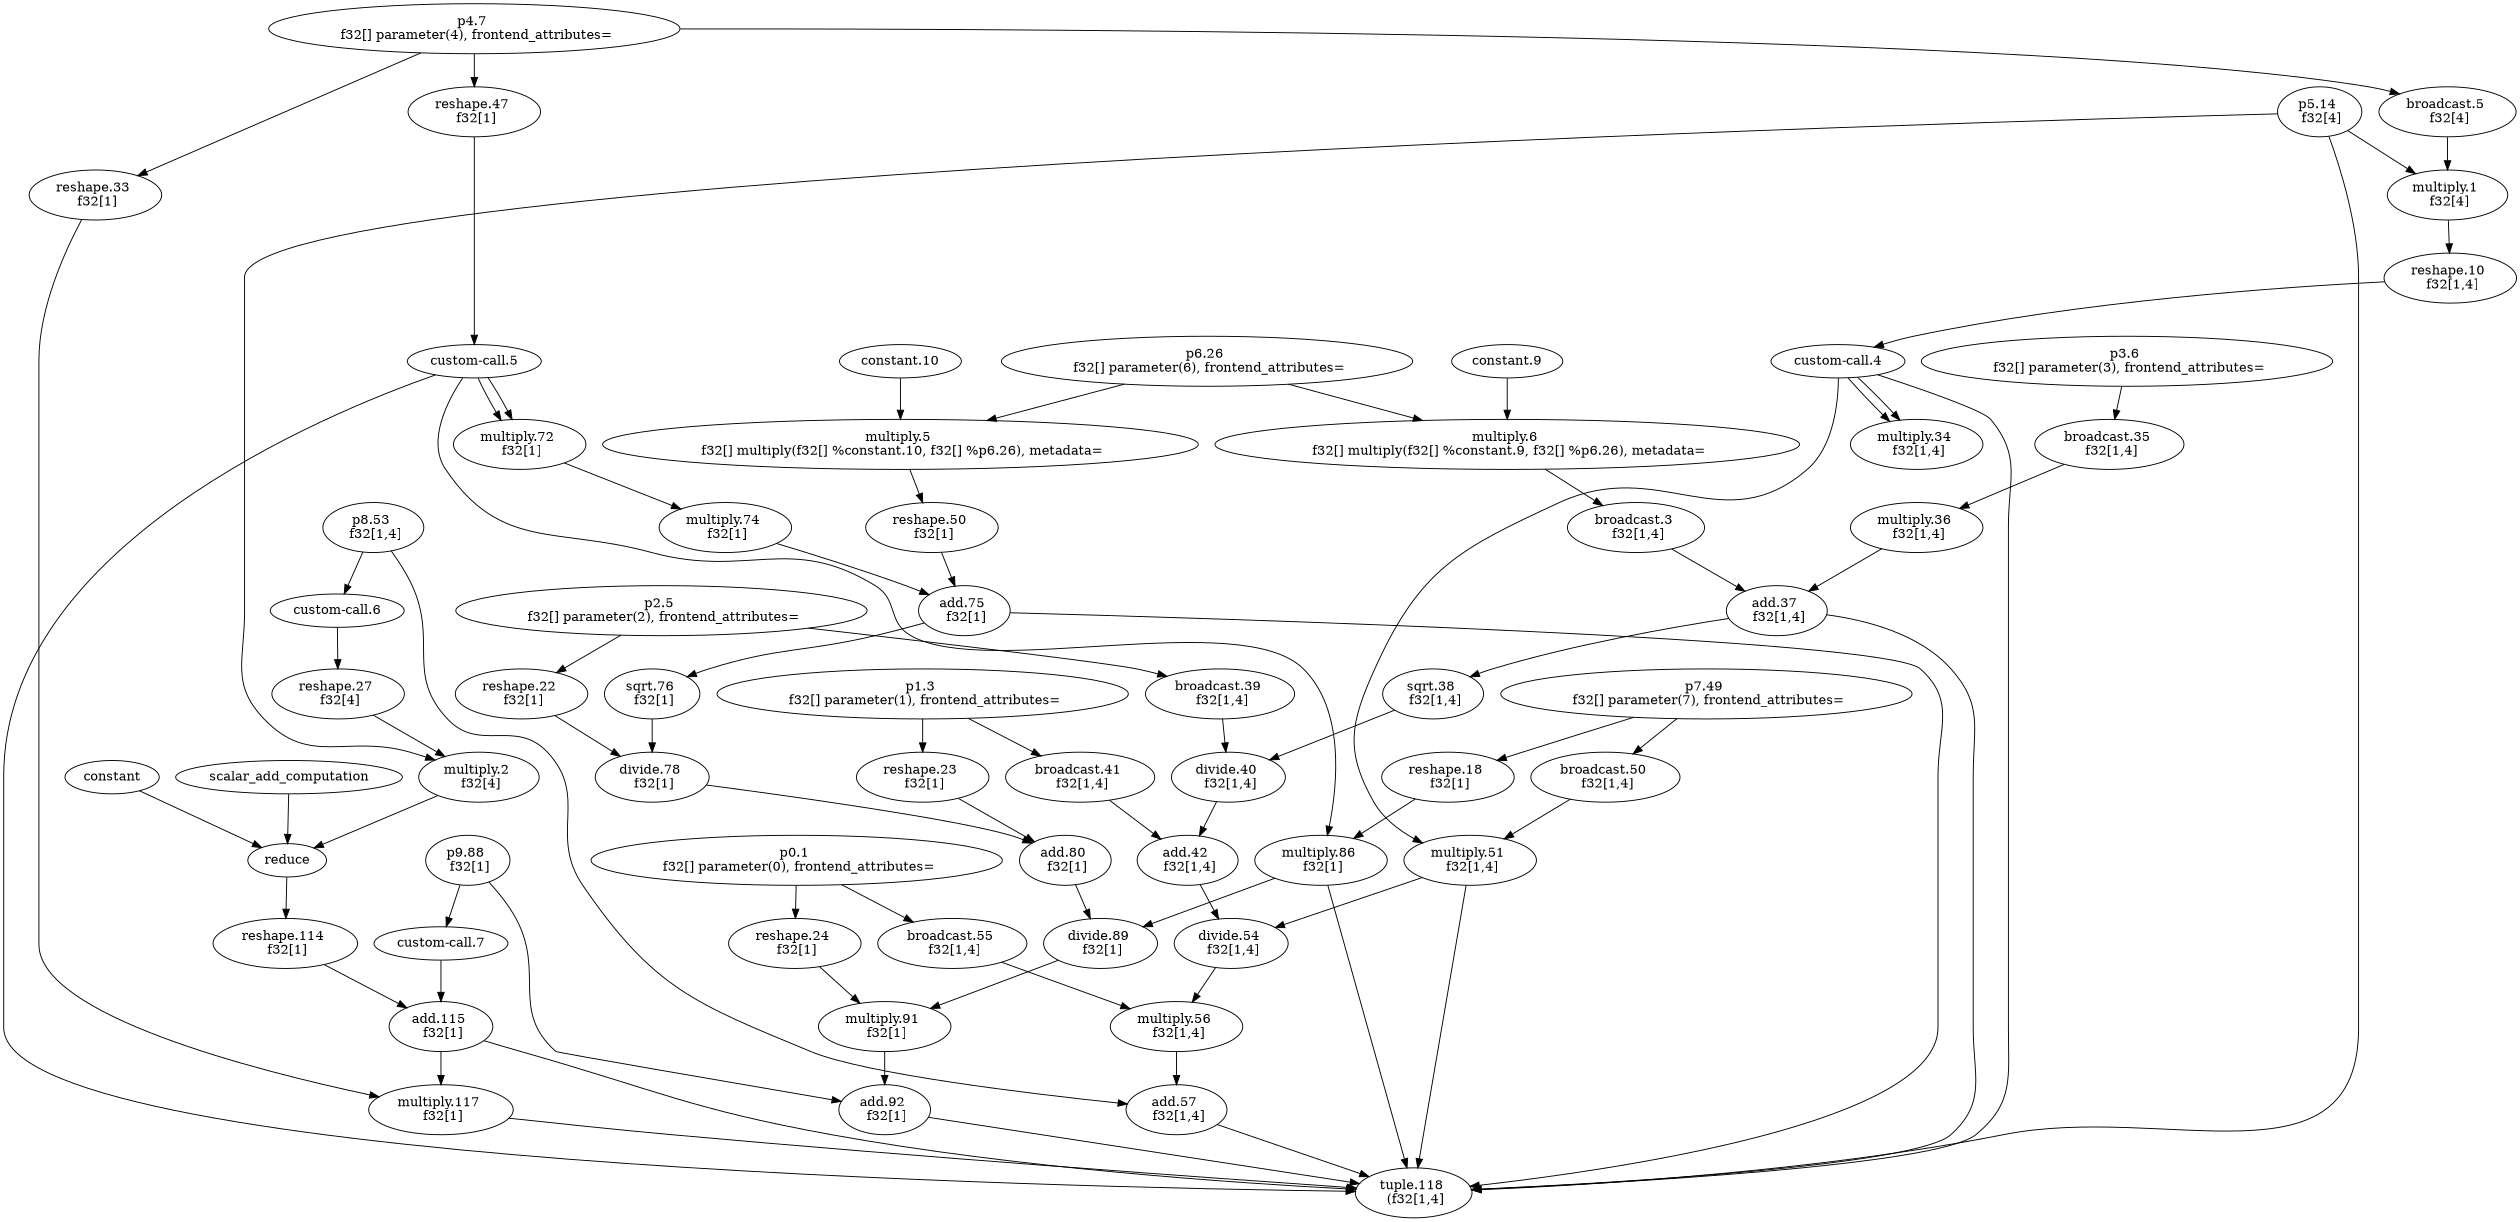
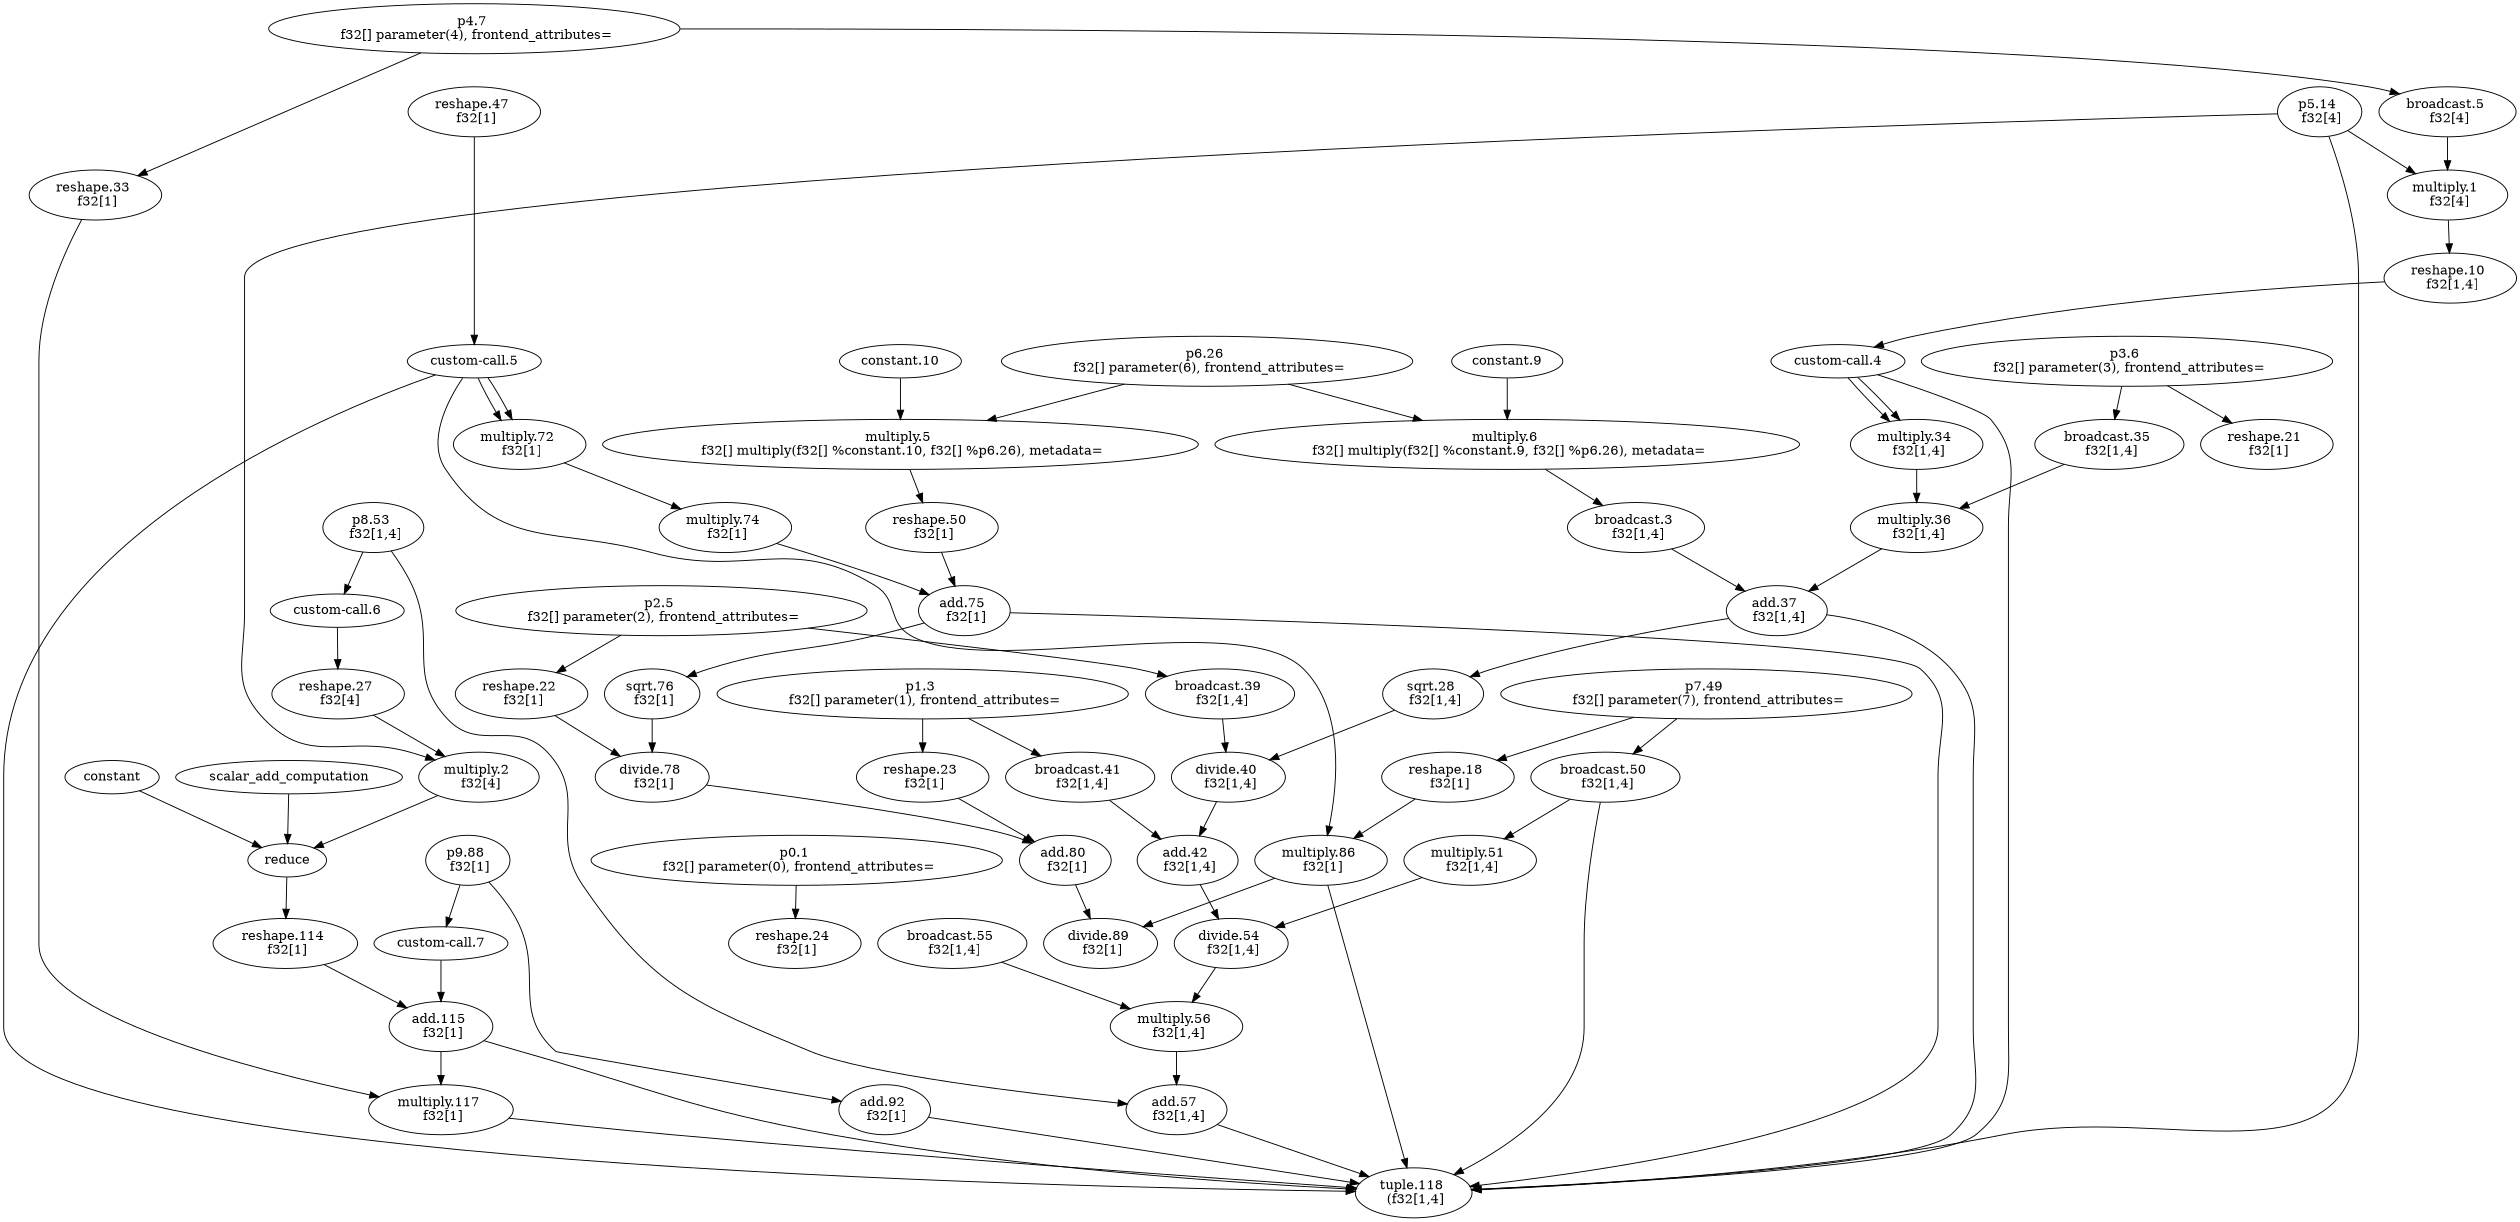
(474, 66) -> none
none -> (2267, 444)
none -> (1917, 481)
(1517, 523) -> none
(1433, 694) -> (1433, 694)
(873, 901) -> none
(1443, 1022) -> (1584, 1013)
(885, 1027) -> none
